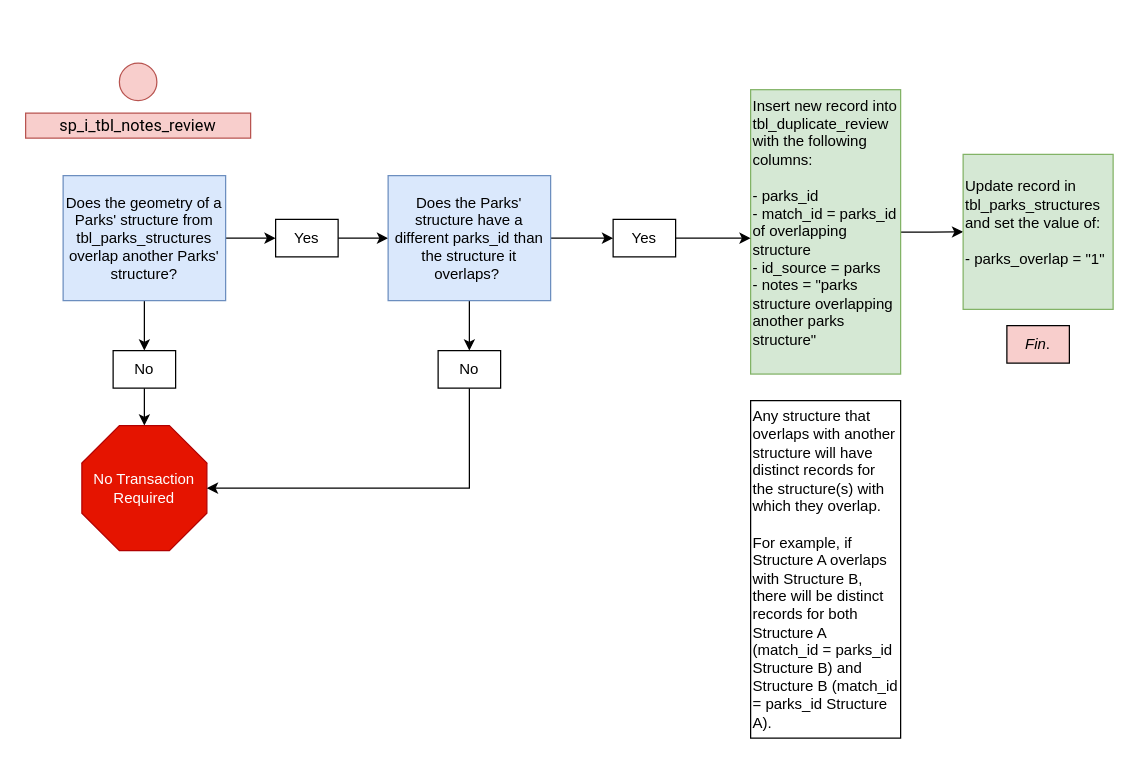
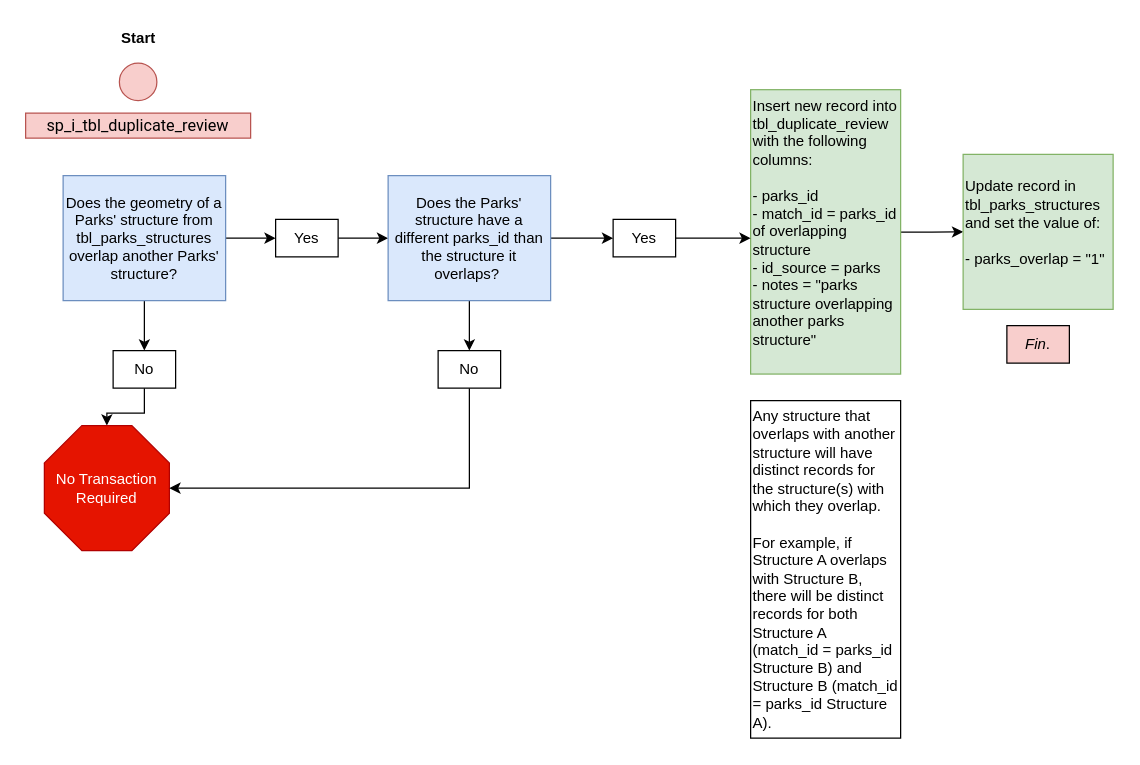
none -> (138, 38)
(138, 126) -> (138, 126)
(144, 488) -> (107, 488)
